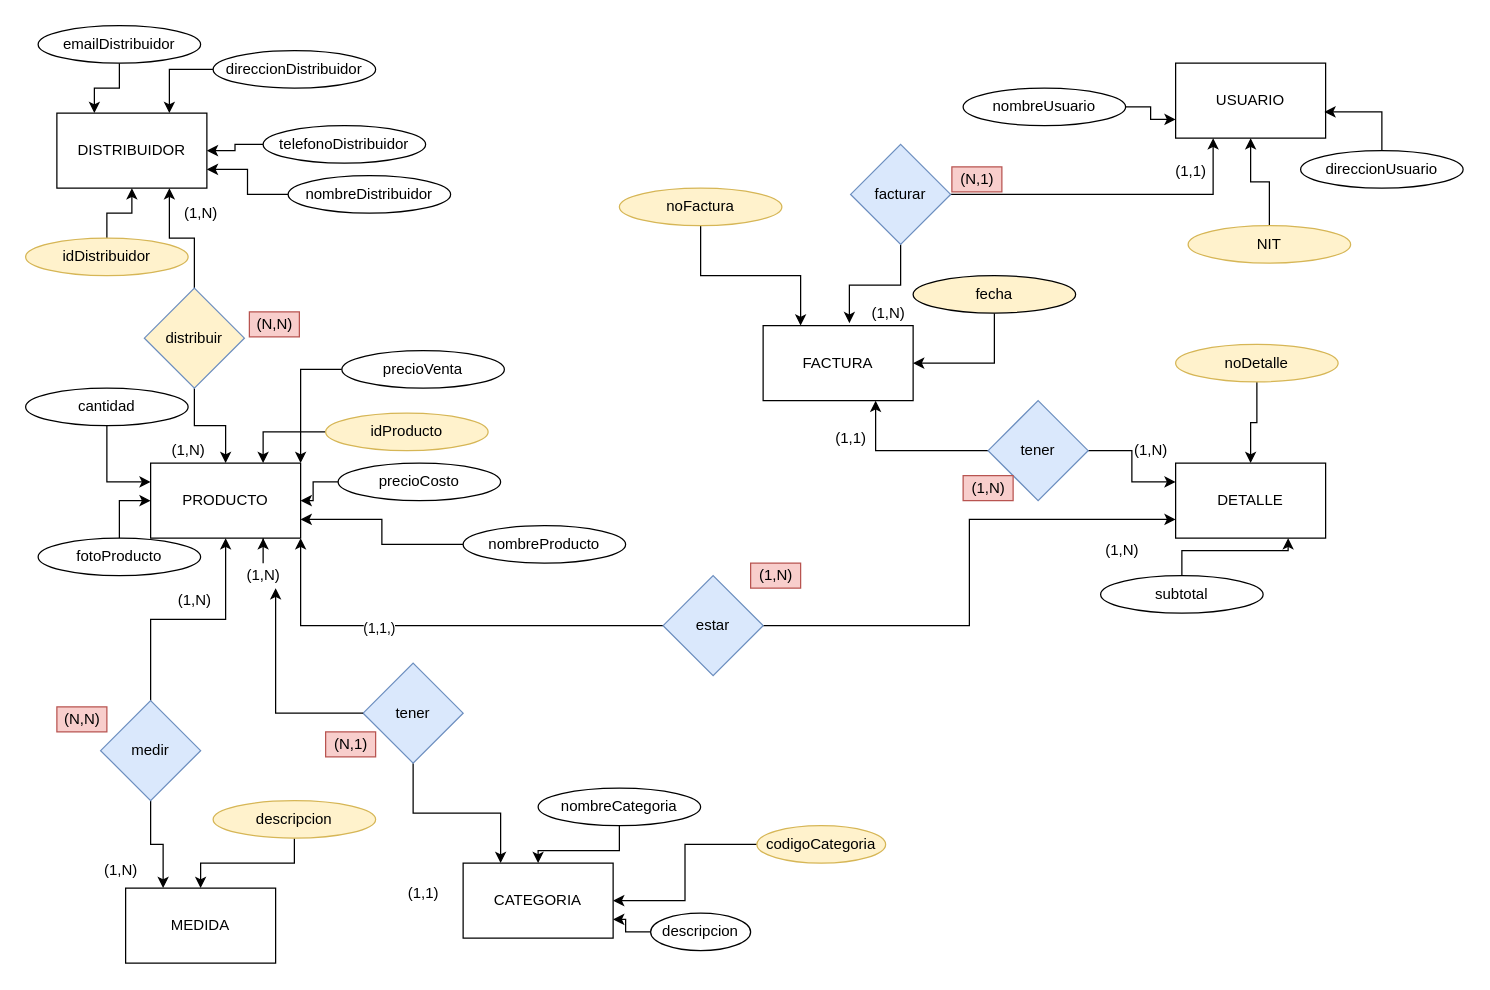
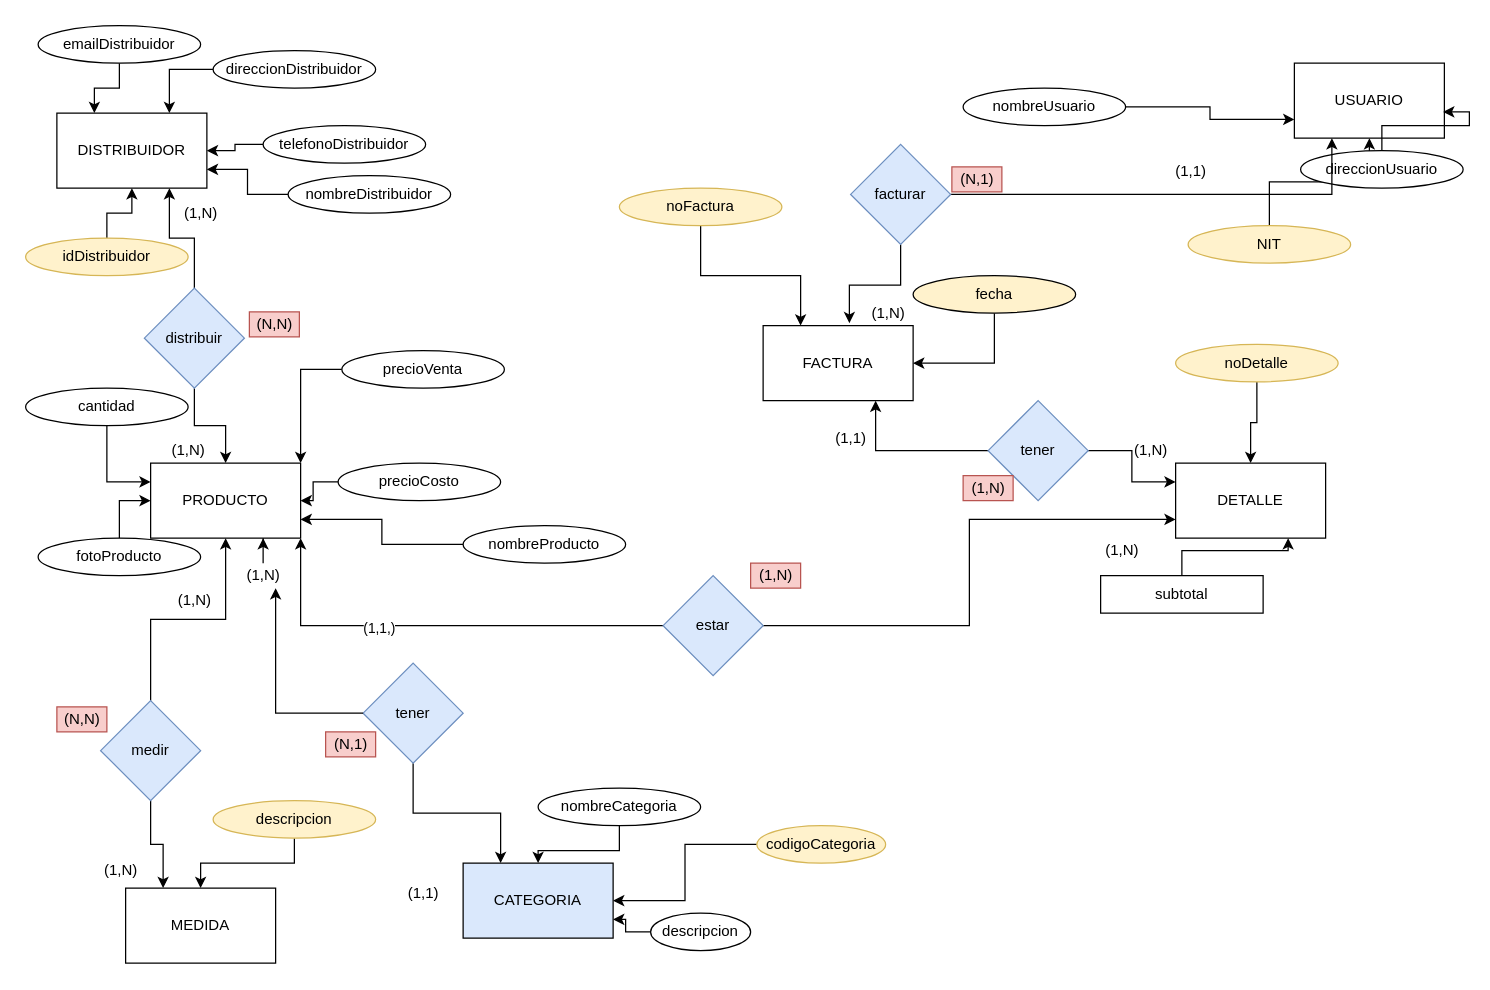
(1251, 101) -> (1369, 101)
(194, 338) -> (194, 338)
(283, 432) -> none
(407, 432) -> none
(1182, 594) -> (1182, 594)
(538, 901) -> (538, 901)
